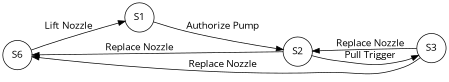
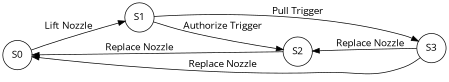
(223, 26) -> (223, 26)
(17, 55) -> (17, 55)
(362, 64) -> (284, 17)
